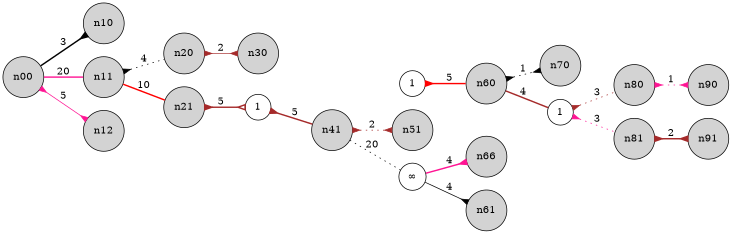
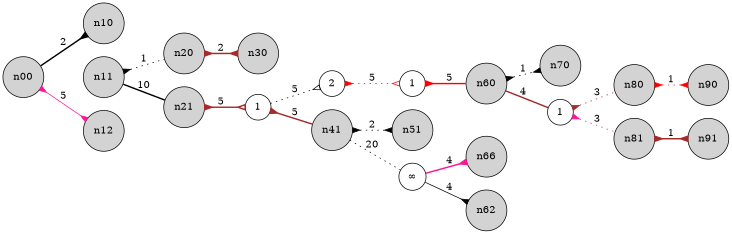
(64, 42) -> (64, 42)
(221, 53) -> (221, 53)
(144, 59) -> (144, 59)
(64, 77) -> none
none -> (332, 84)
(671, 85) -> (671, 85)
(144, 92) -> (144, 92)
(372, 130) -> (372, 130)
(671, 133) -> (671, 133)
(486, 210) -> (486, 210)
